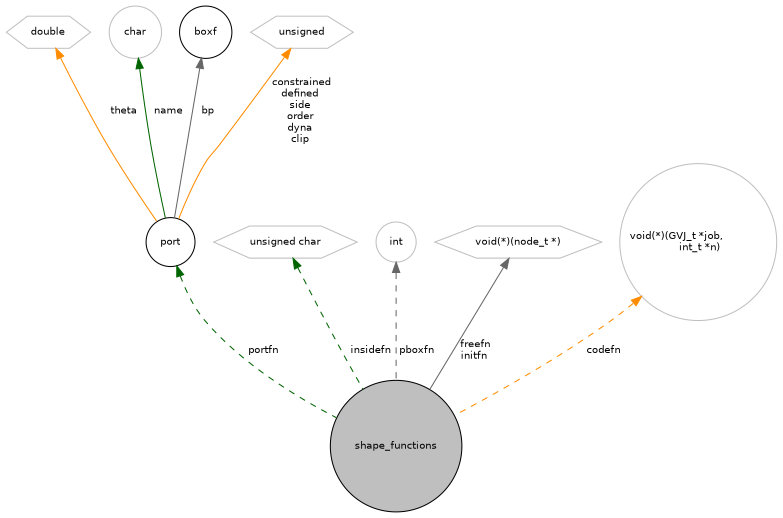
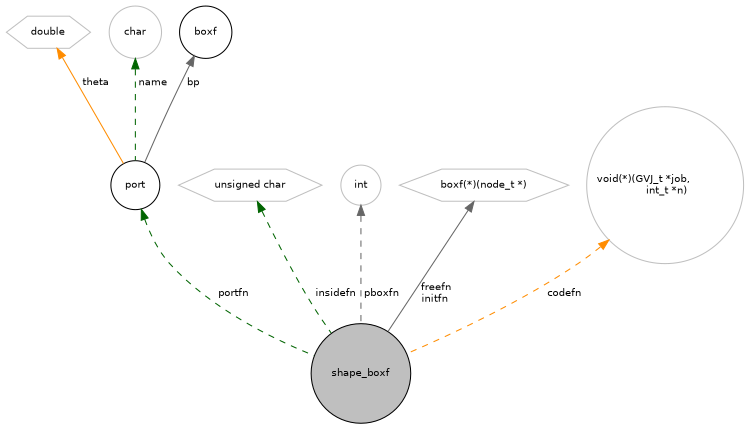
(302, 32) -> none
(151, 144) -> (135, 115)
(518, 242) -> (484, 185)
(396, 446) -> (361, 373)
